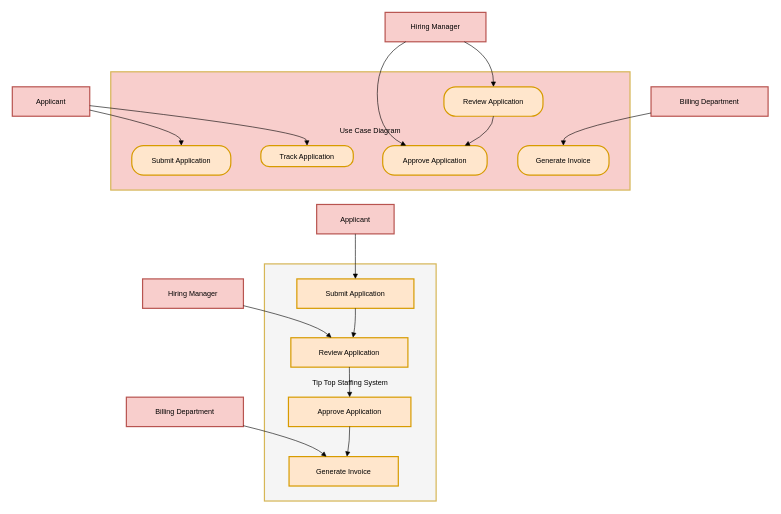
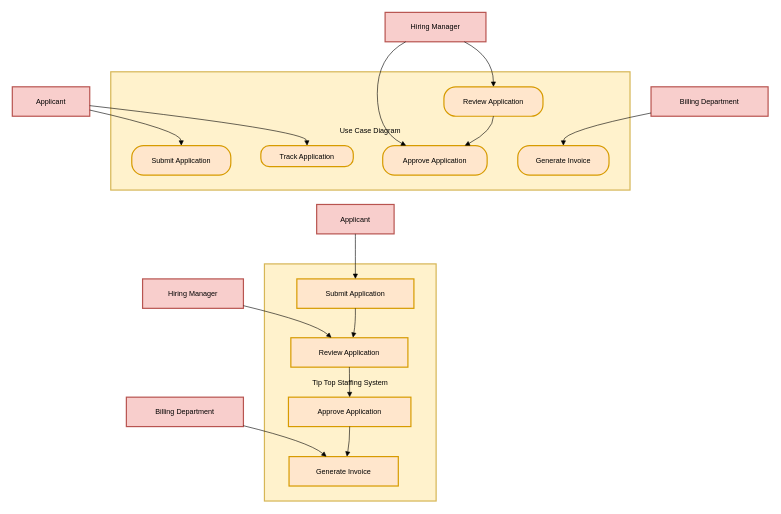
(370, 131) -> (370, 131)
(350, 382) -> (350, 382)
